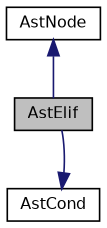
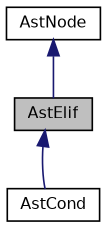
(64, 152) -> (43, 168)
